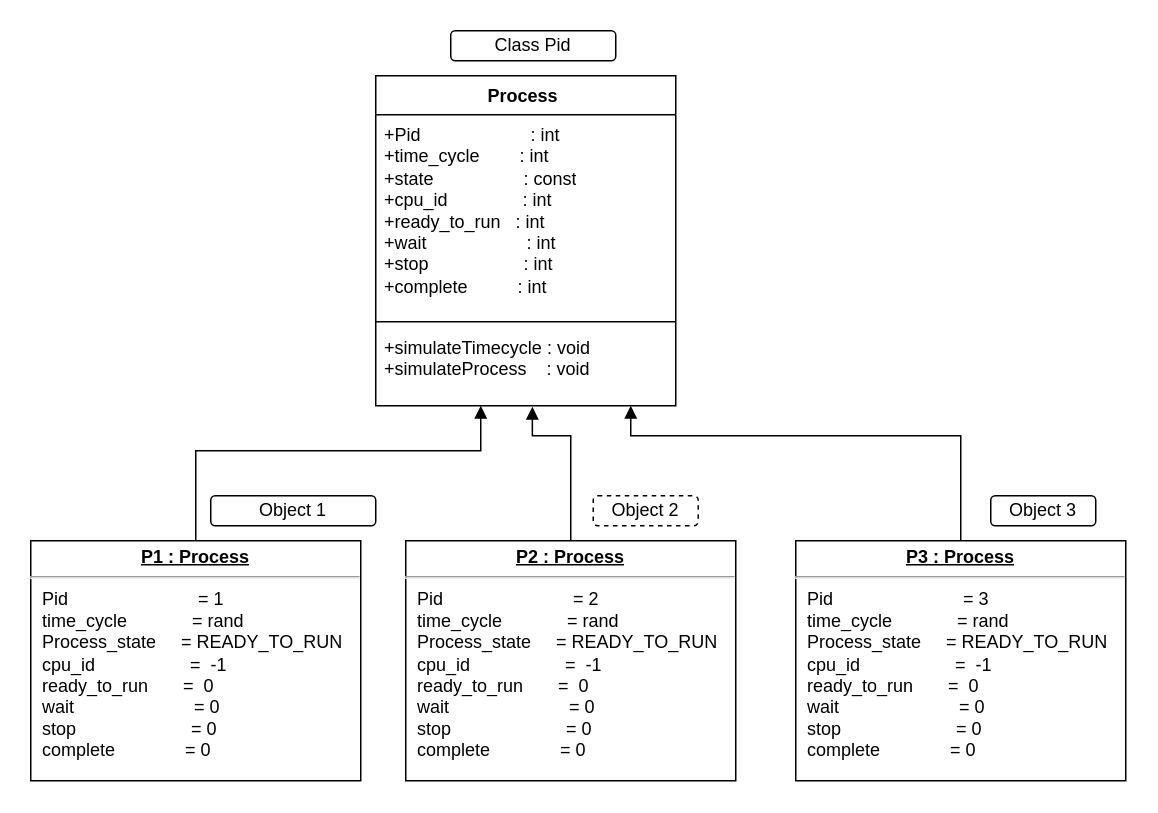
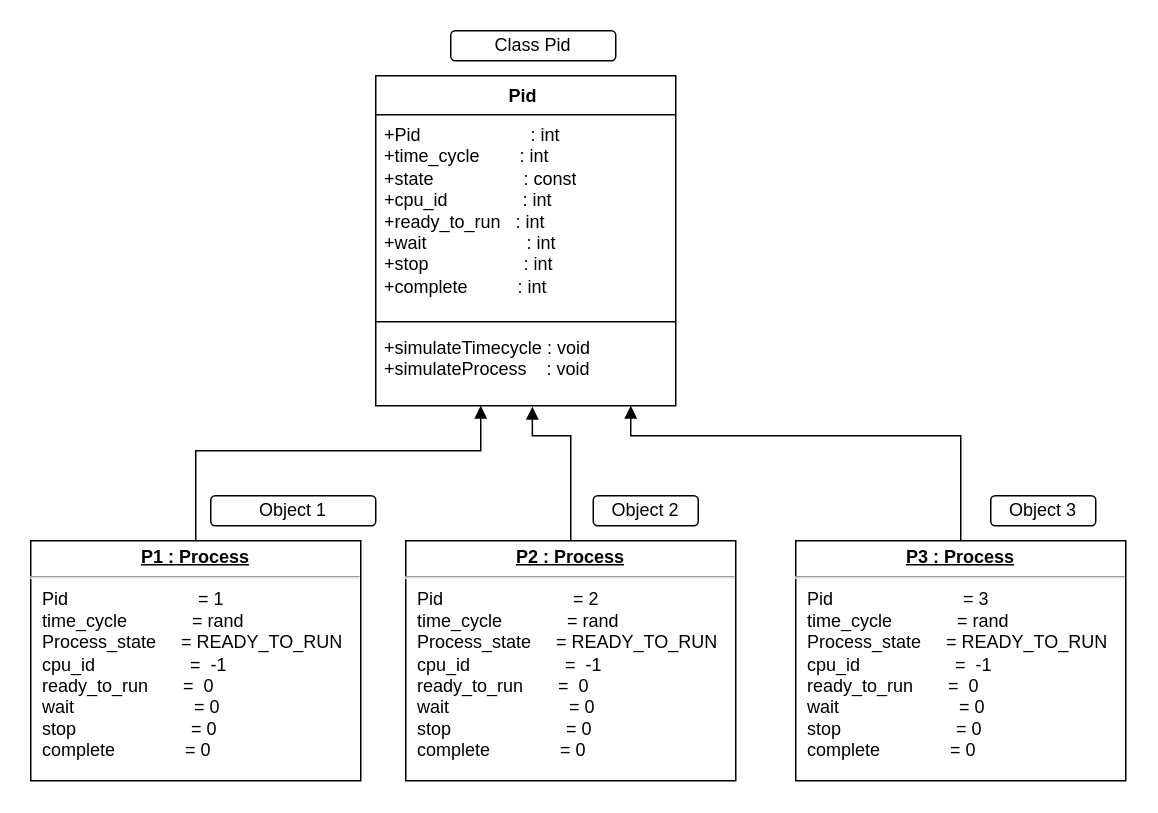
(526, 97) -> (526, 97)
(646, 511) -> (646, 511)
